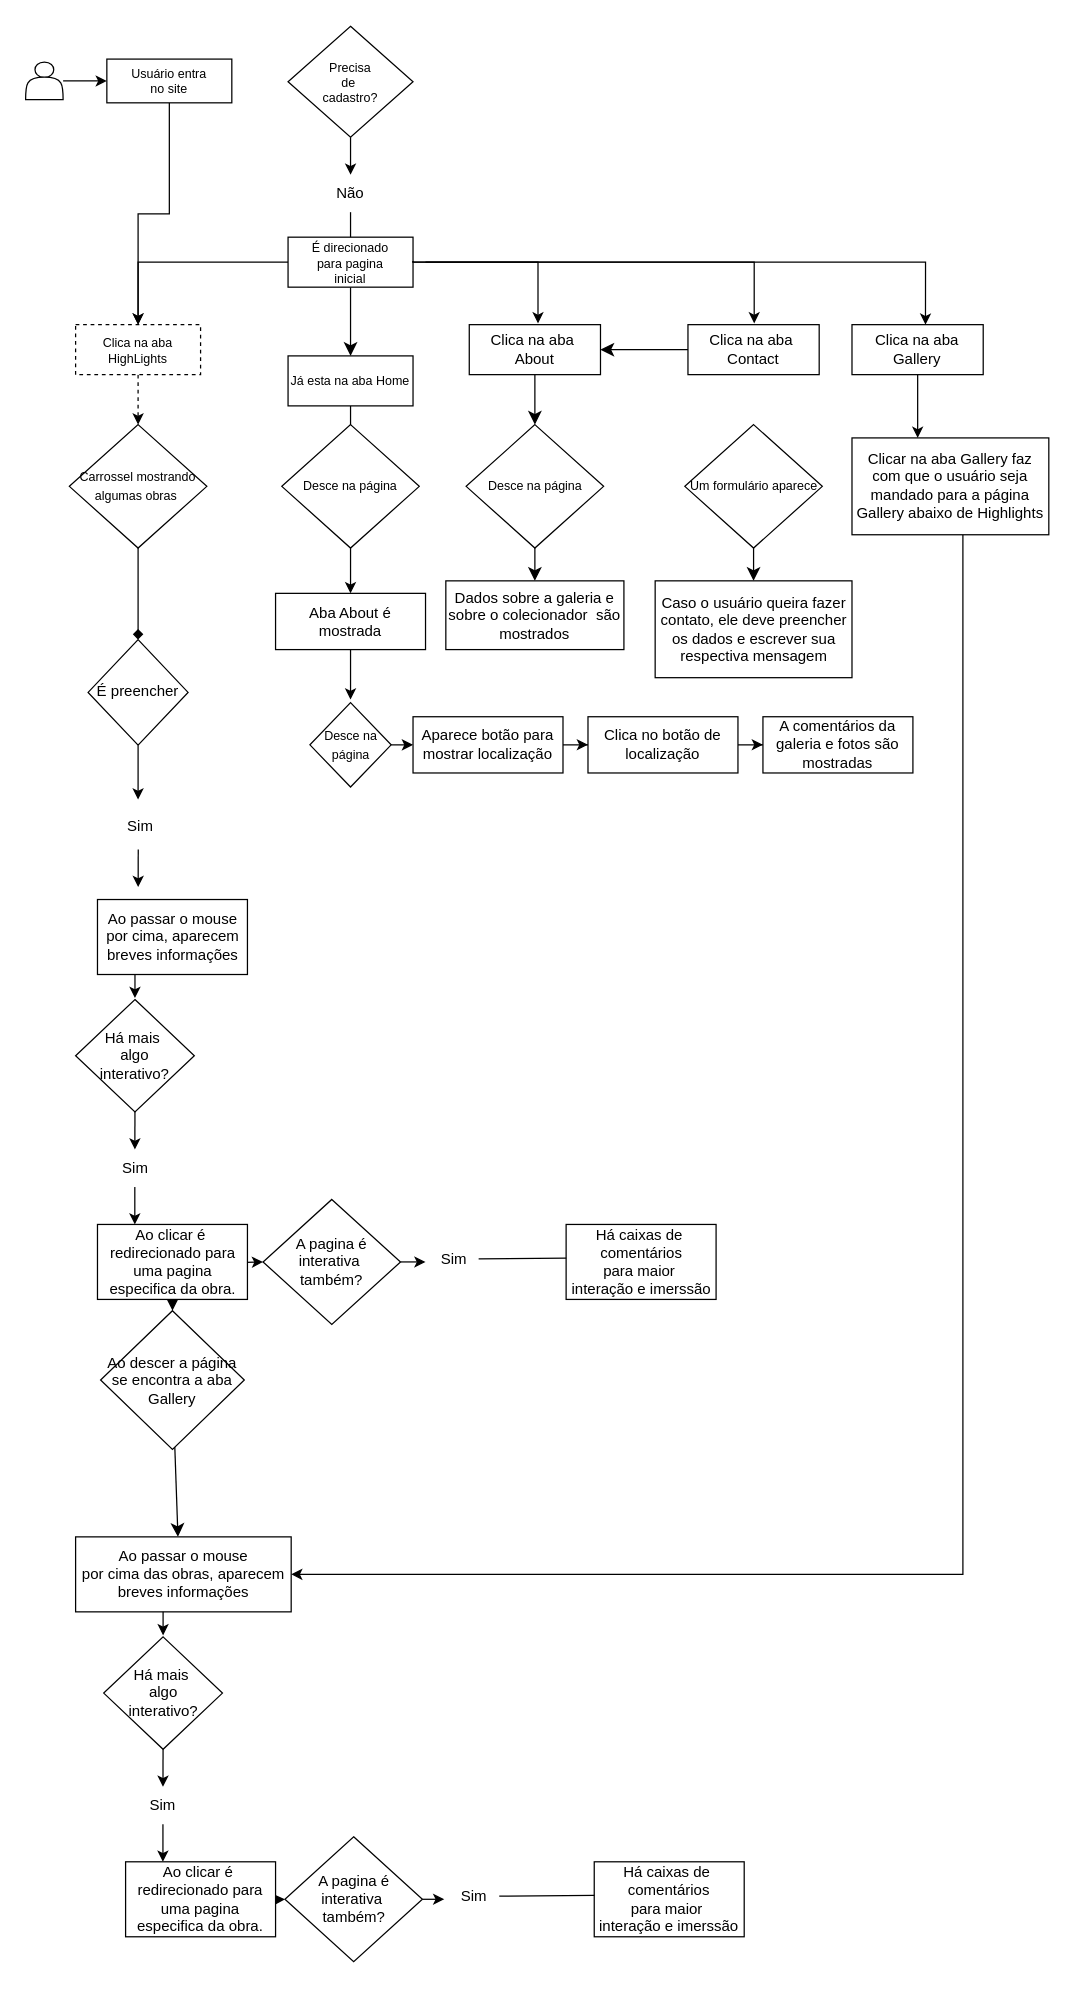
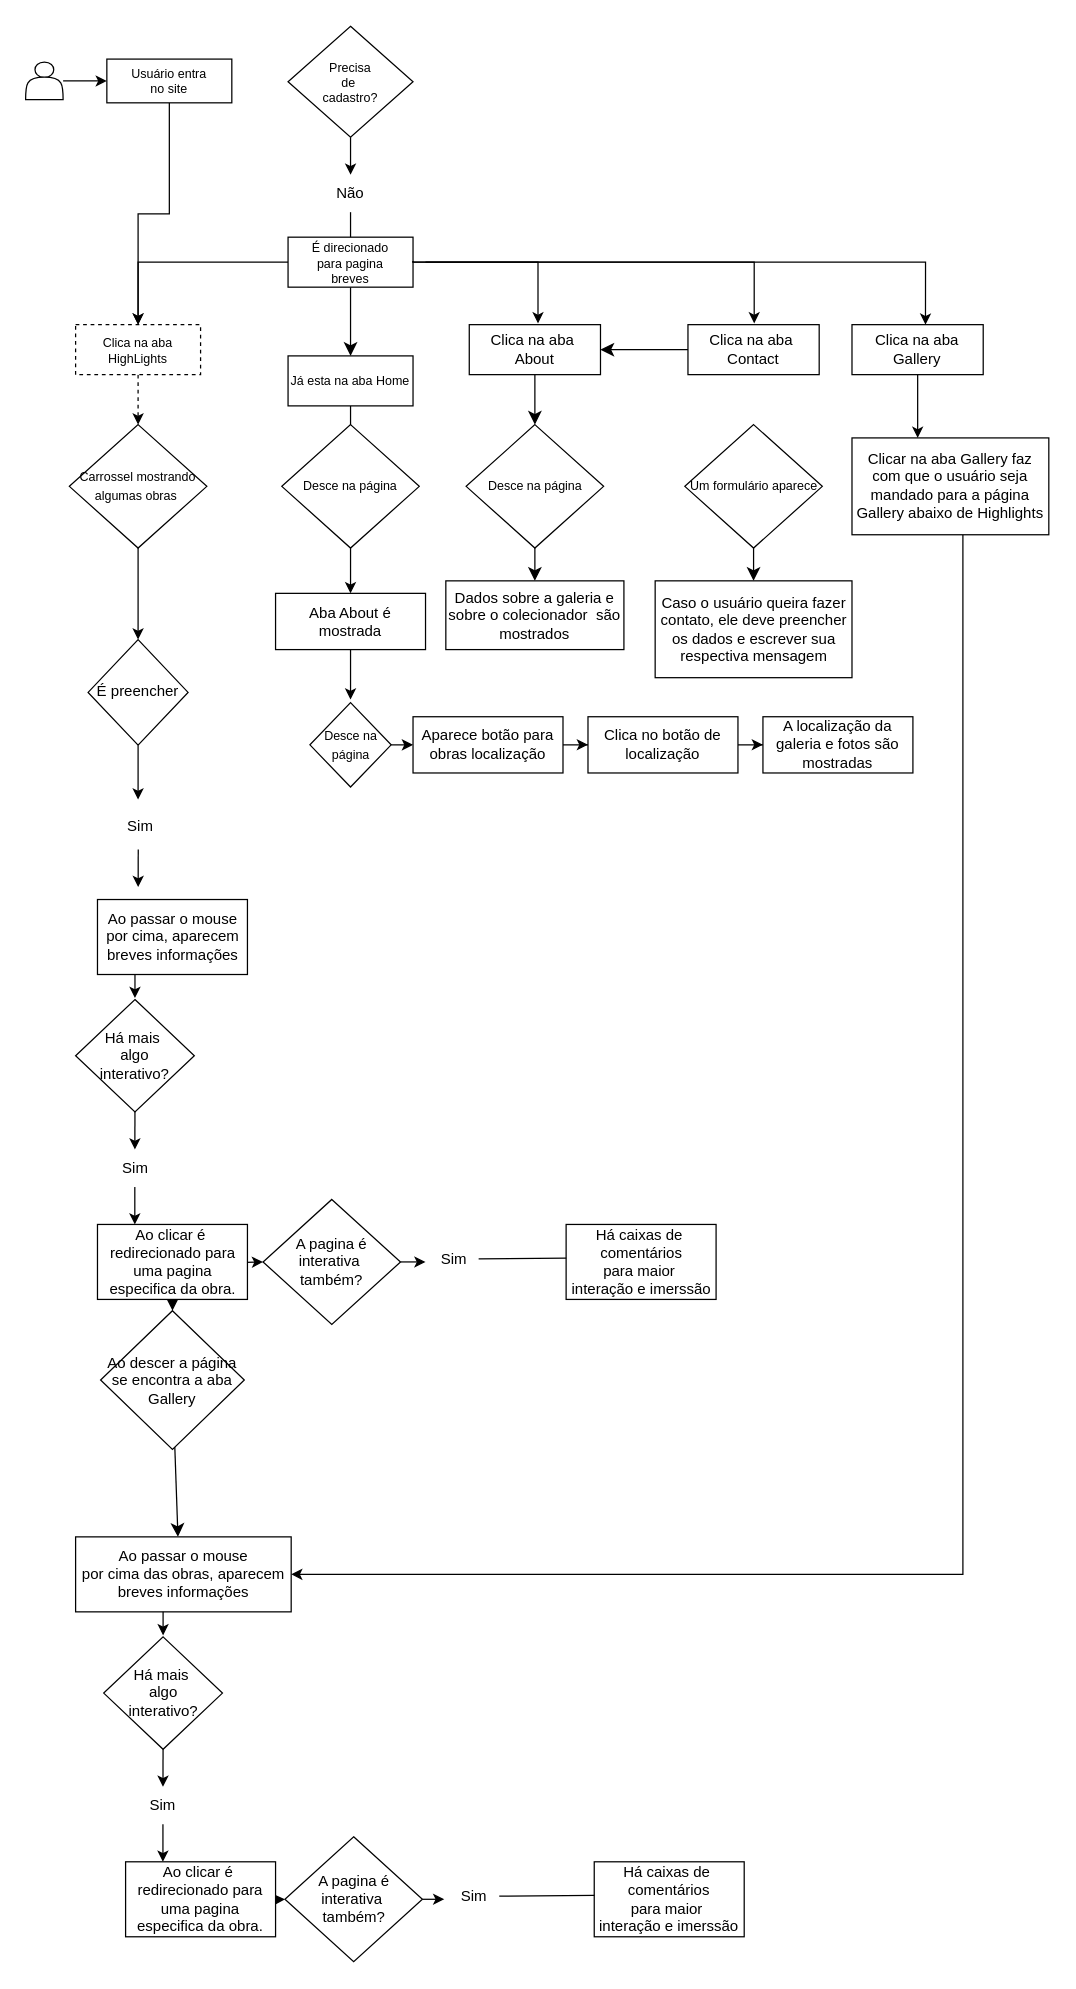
(351, 262) -> (351, 262)
(138, 629) -> (138, 629)
(488, 744) -> (488, 744)
(838, 744) -> (838, 744)
